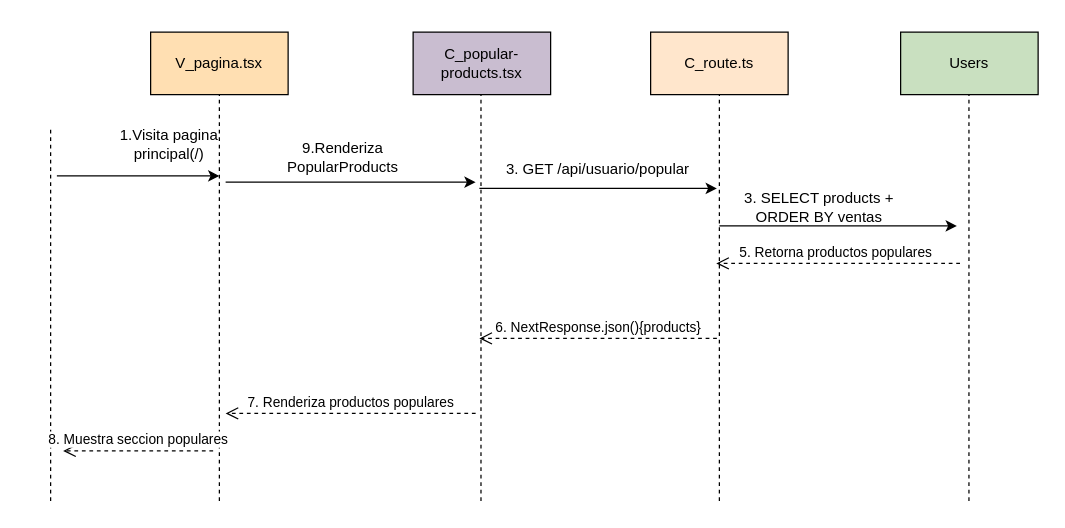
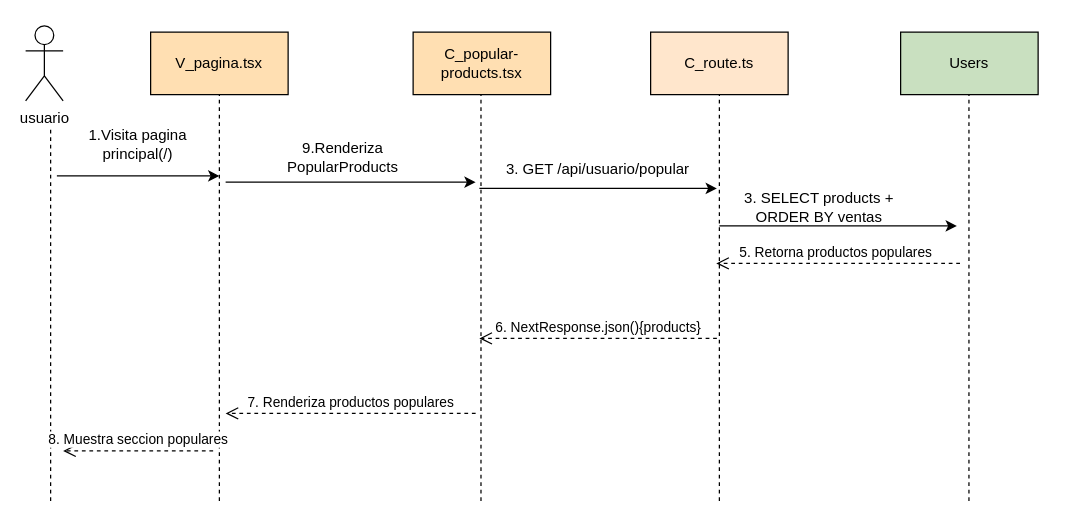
none -> (44, 63)
(482, 63) -> (482, 63)
(169, 144) -> (138, 144)
